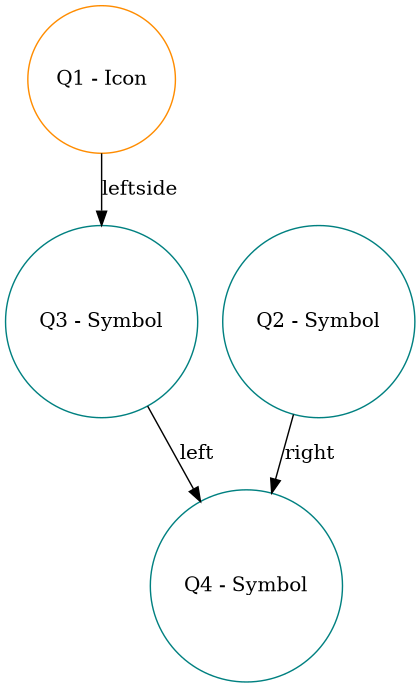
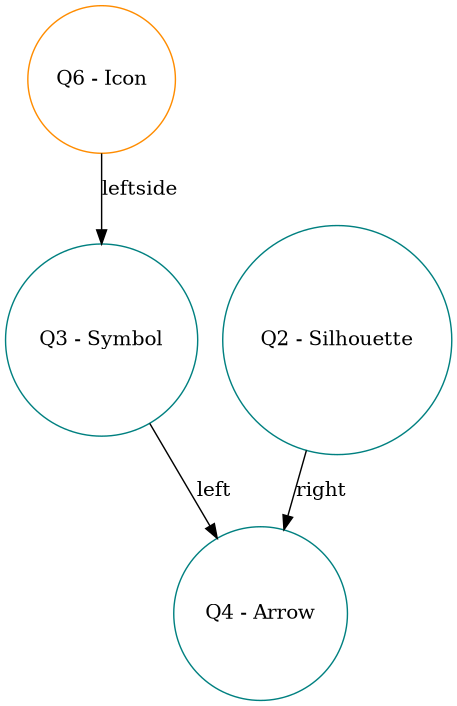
(102, 79) -> (102, 79)
(319, 322) -> (337, 340)
(246, 586) -> (261, 614)
